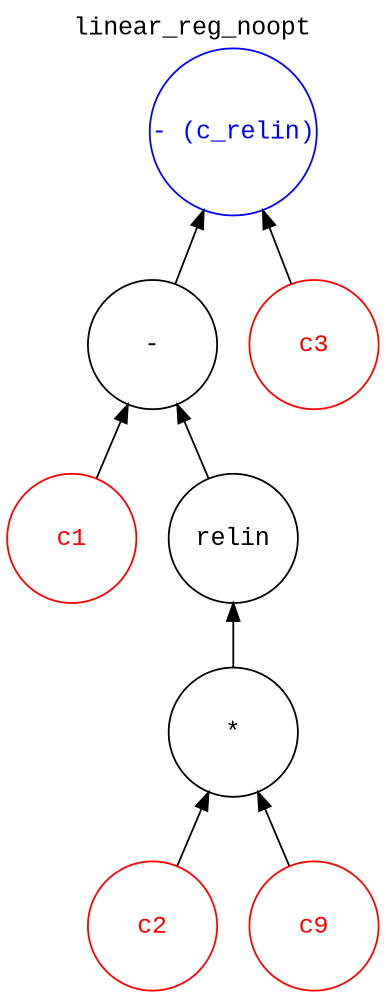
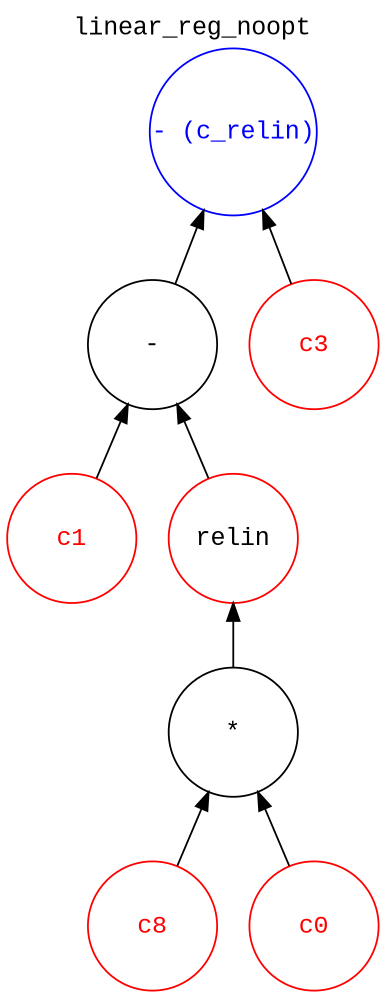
(233, 538) -> (233, 538)
(153, 926) -> (153, 926)
(314, 926) -> (314, 926)
